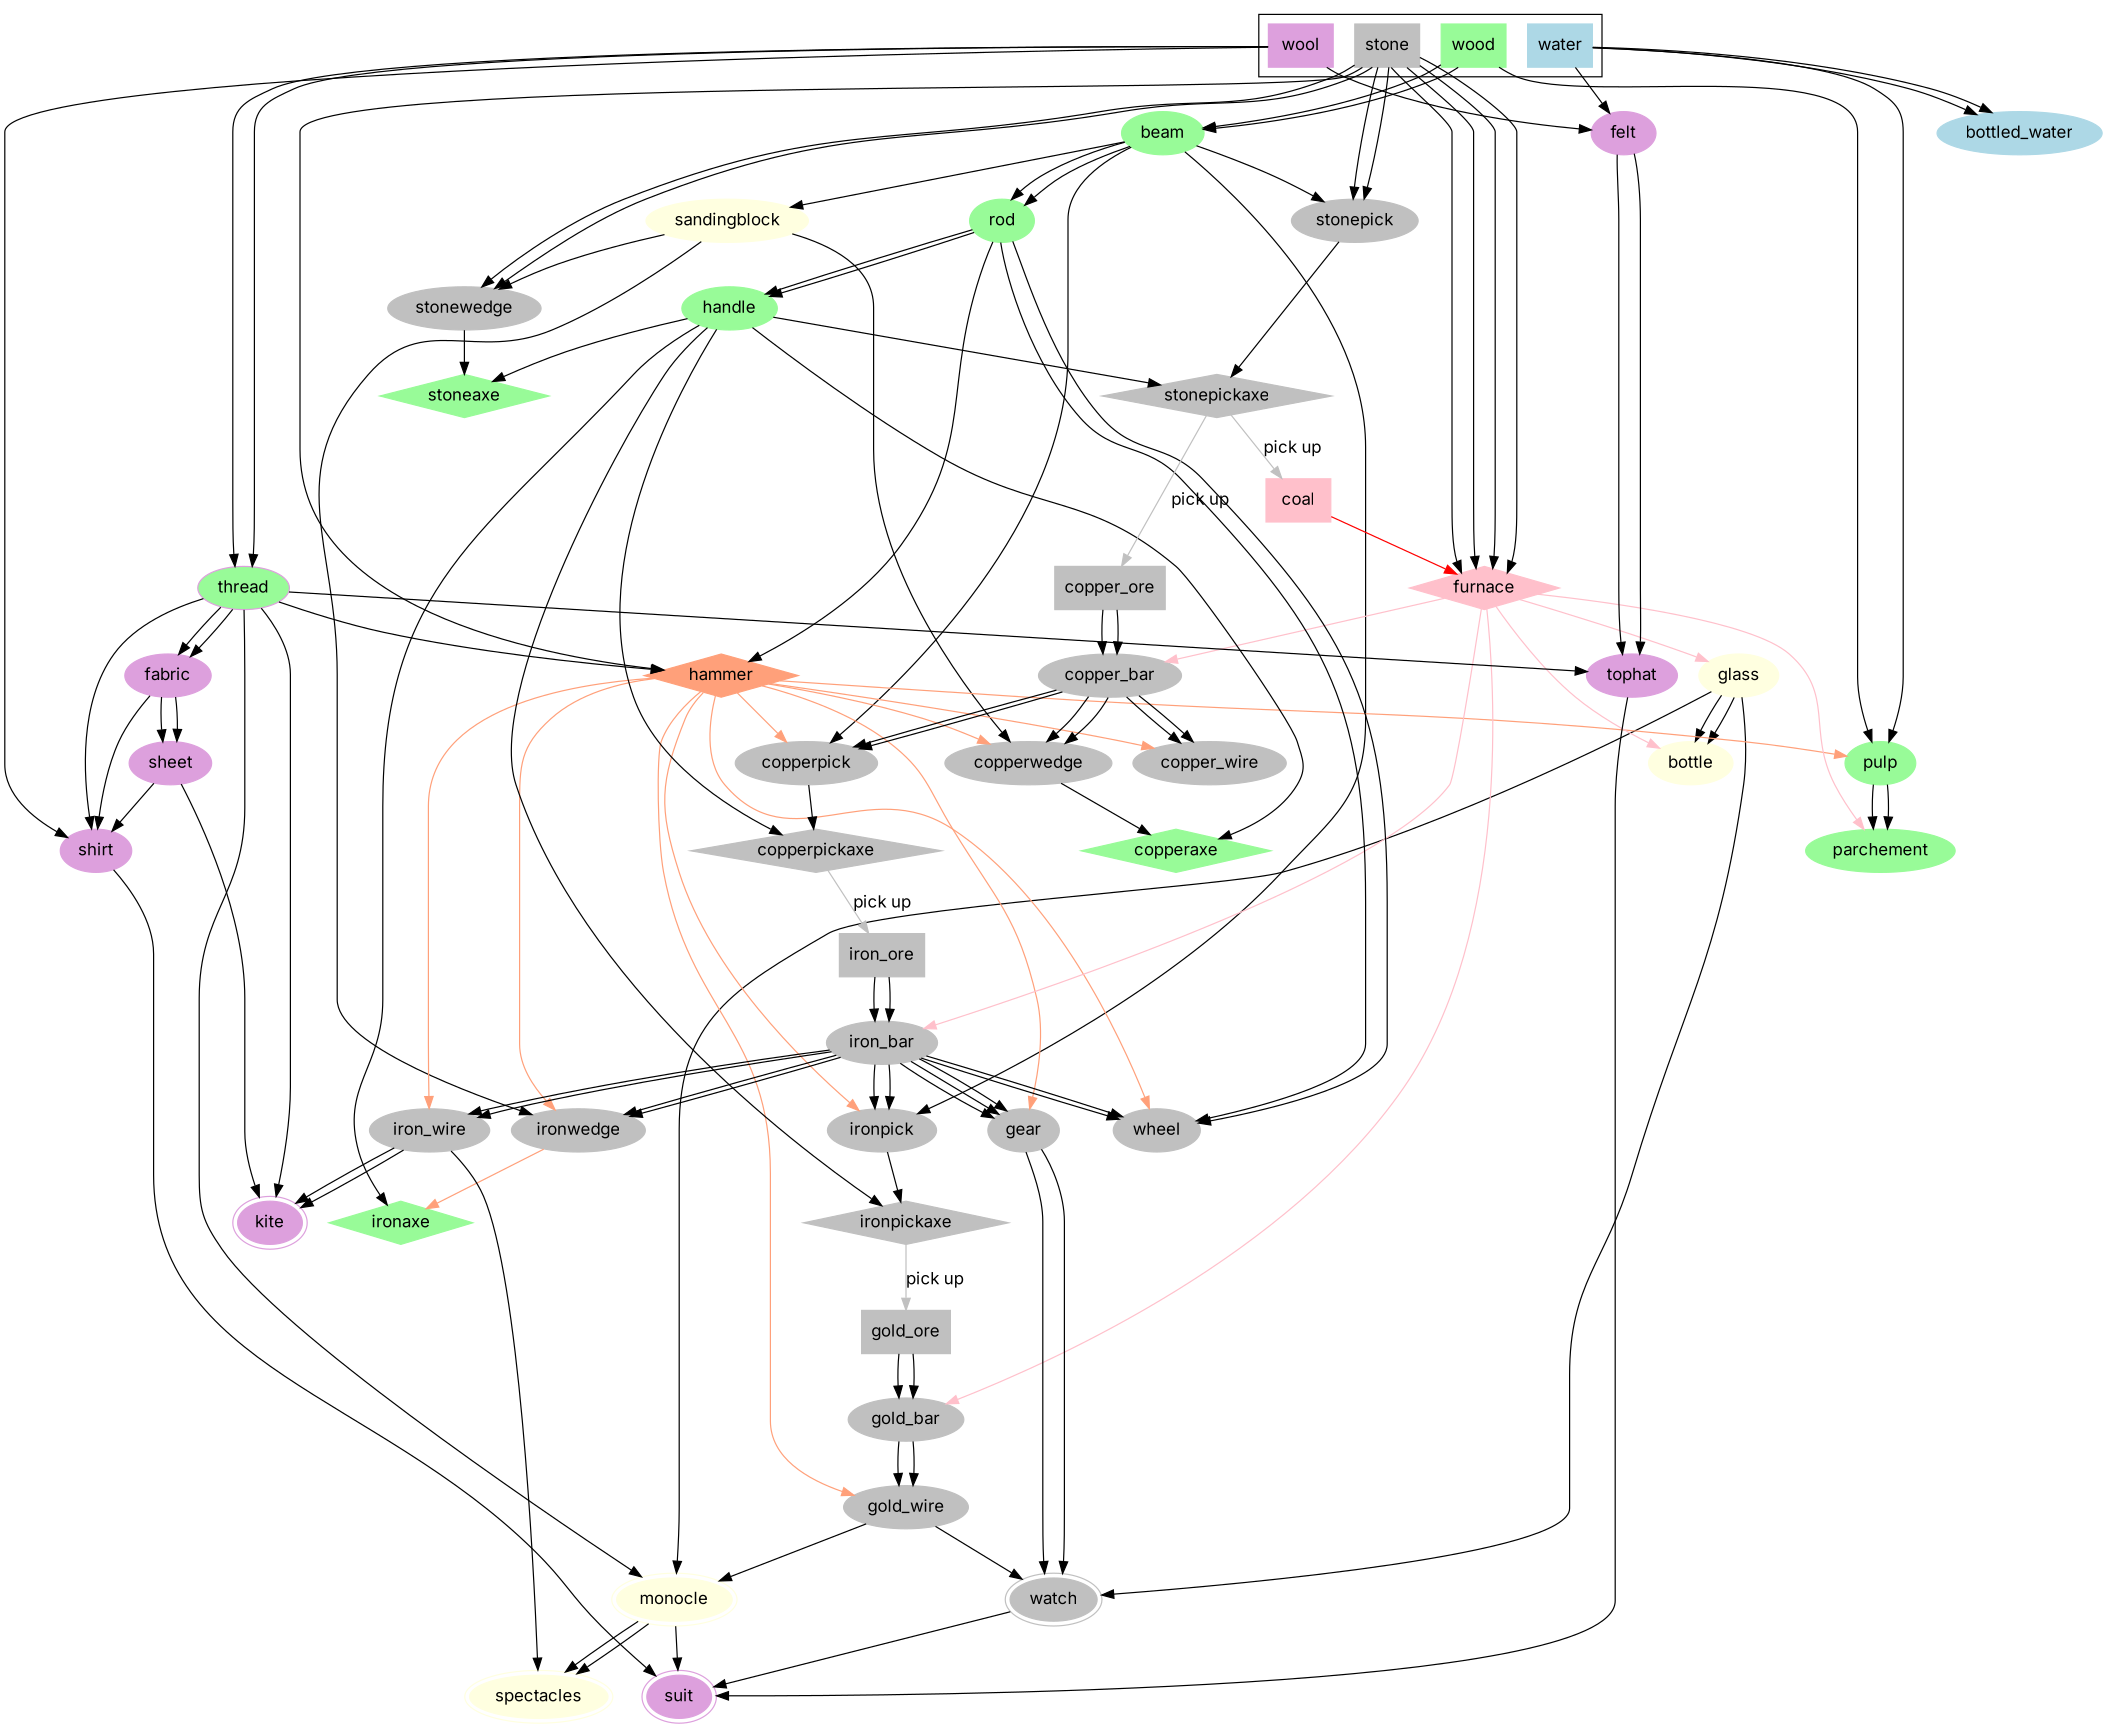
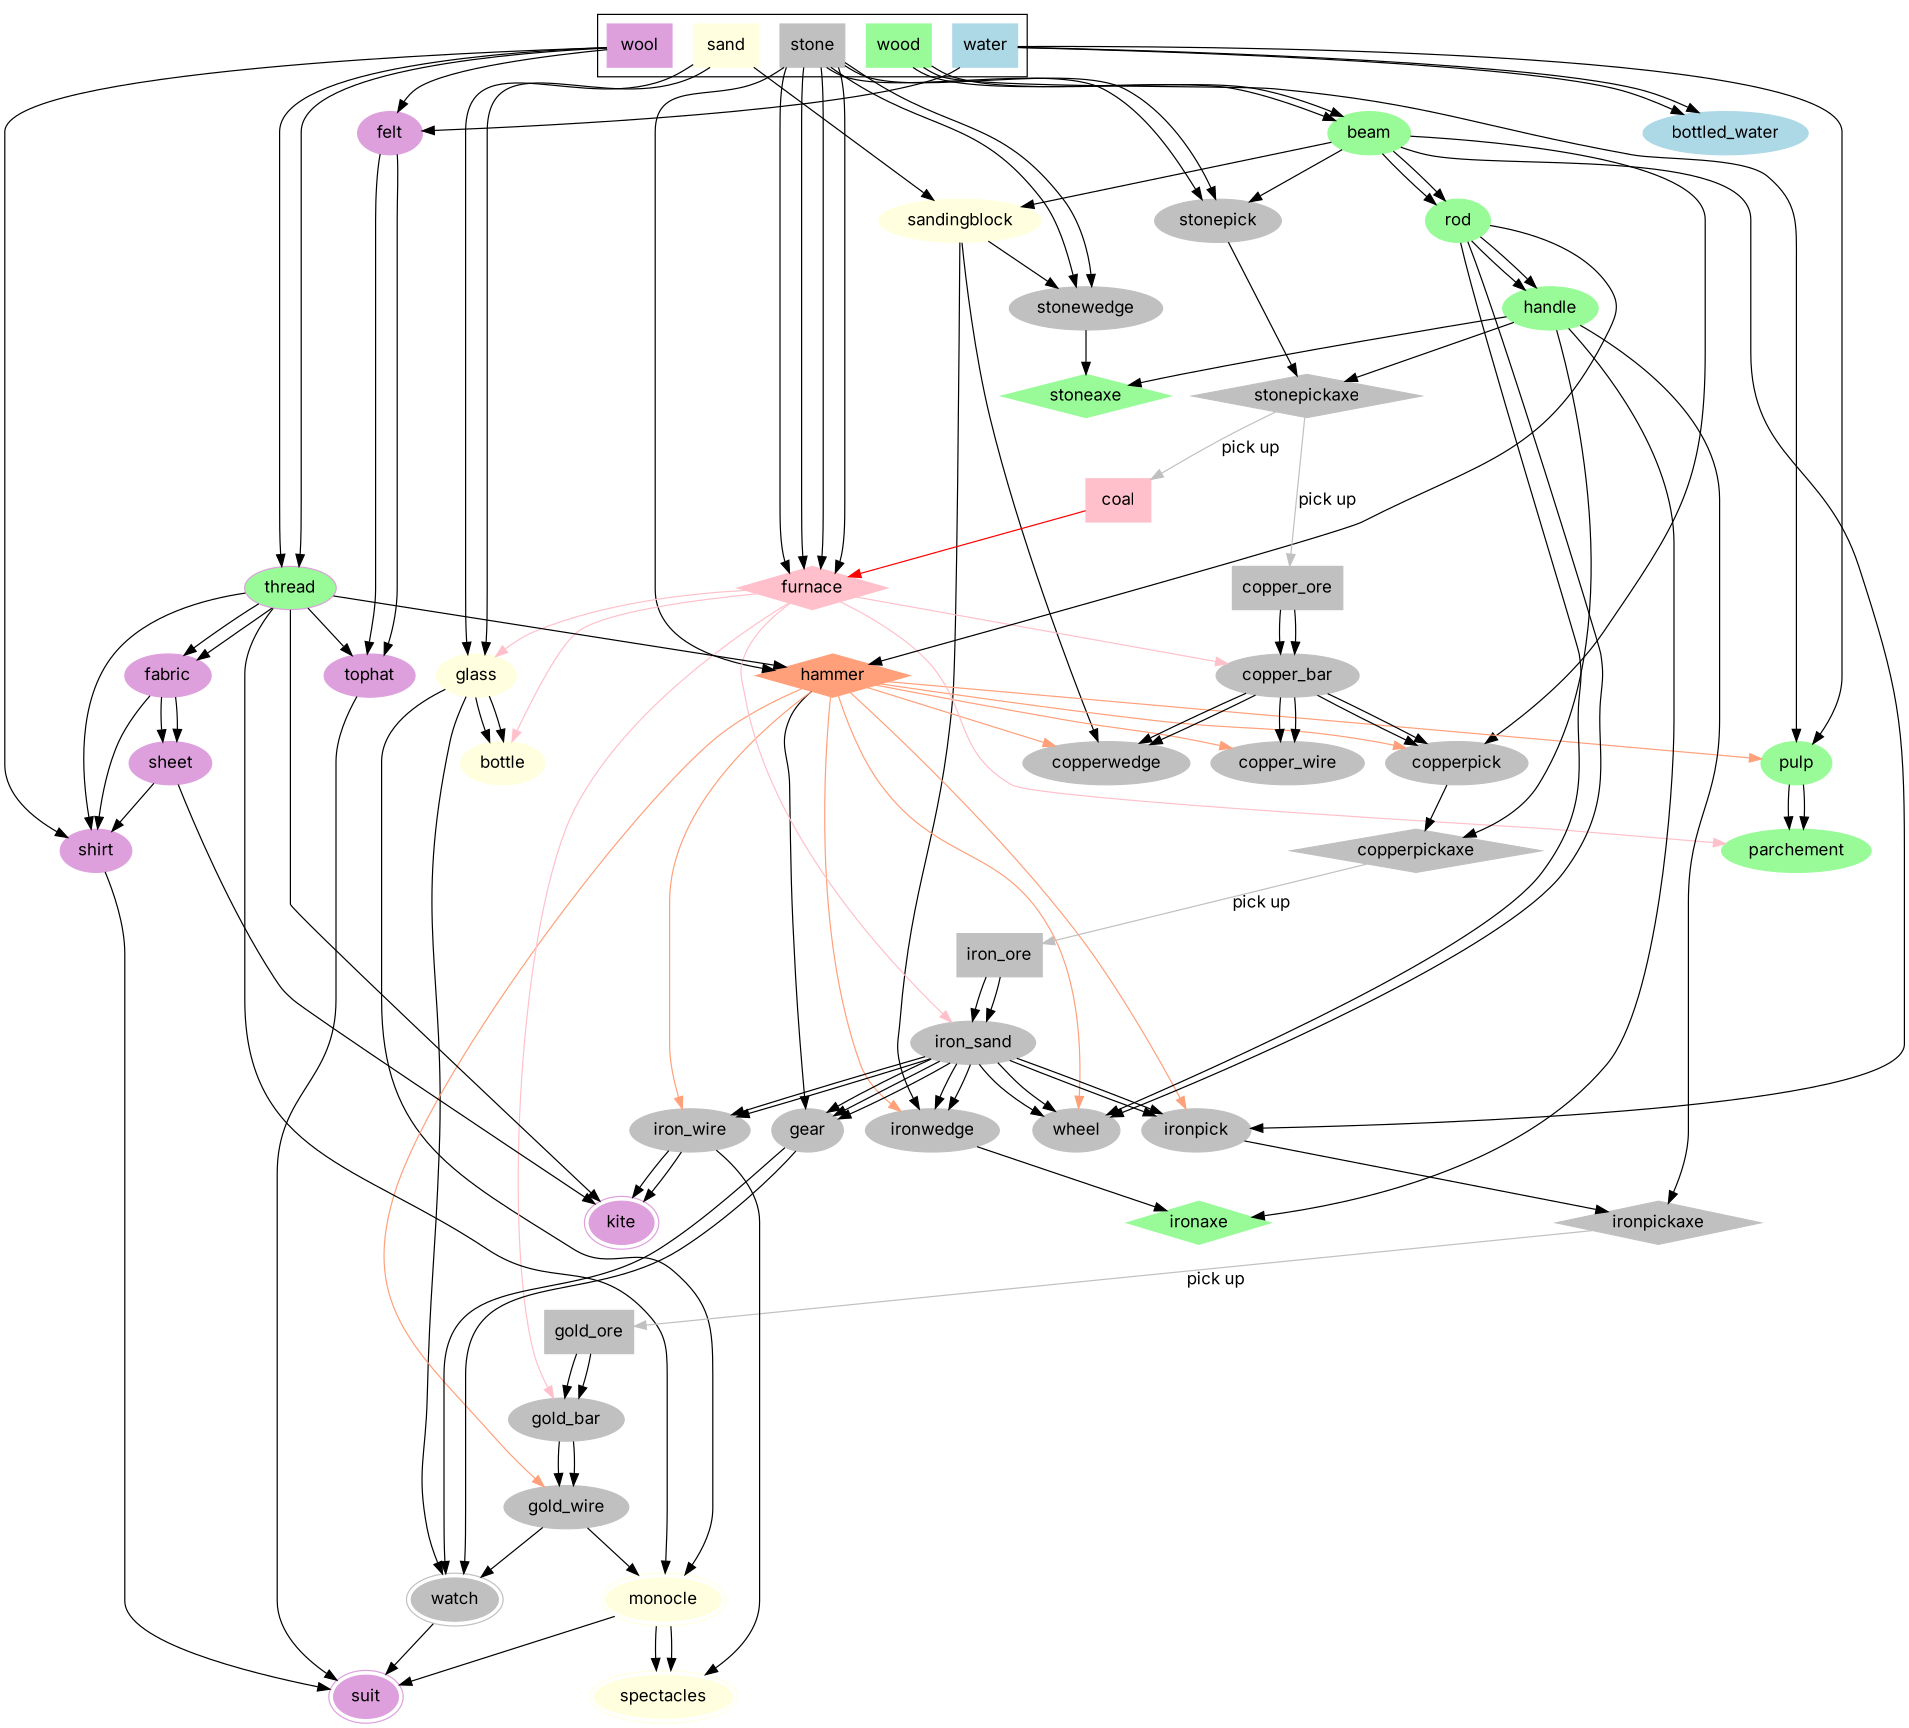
none -> (726, 46)
(1176, 851) -> none
(971, 858) -> (792, 890)
(882, 1043) -> (973, 1043)
(490, 1176) -> (1066, 1177)
